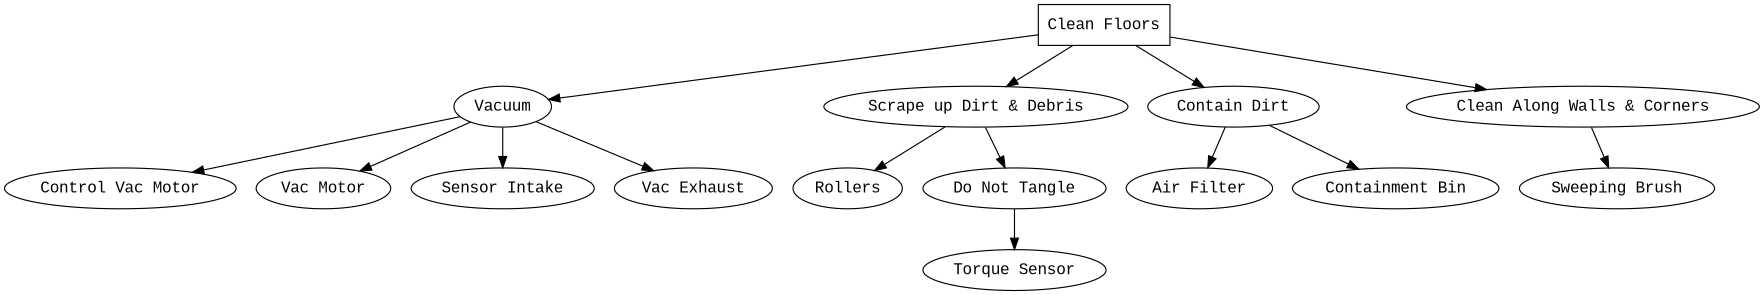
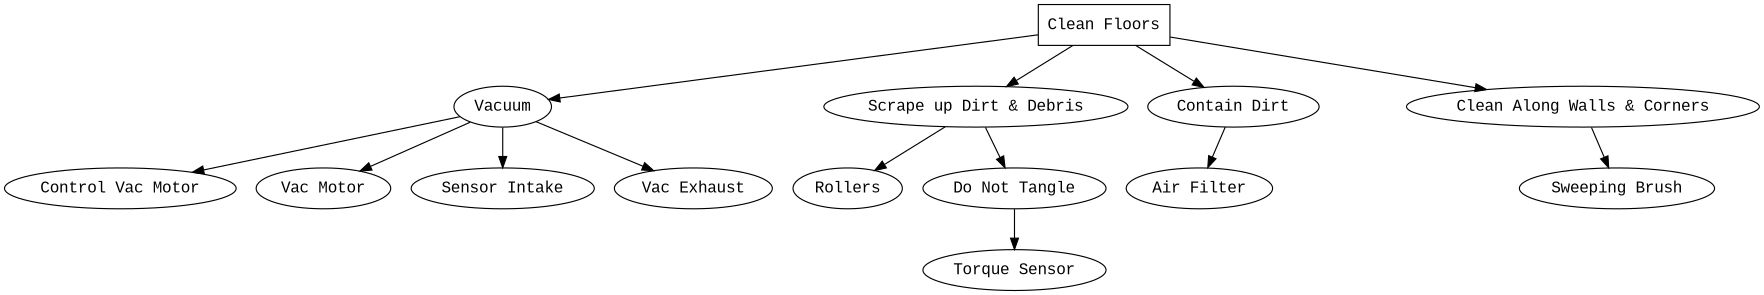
(1396, 188) -> none
